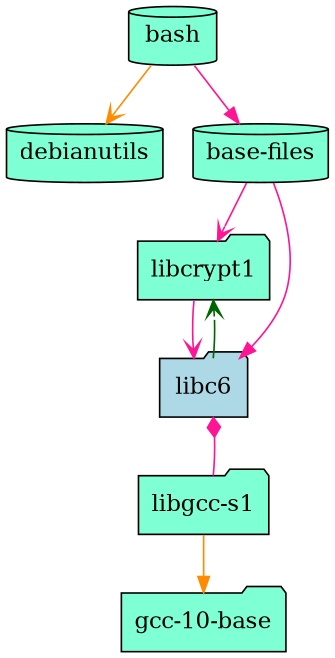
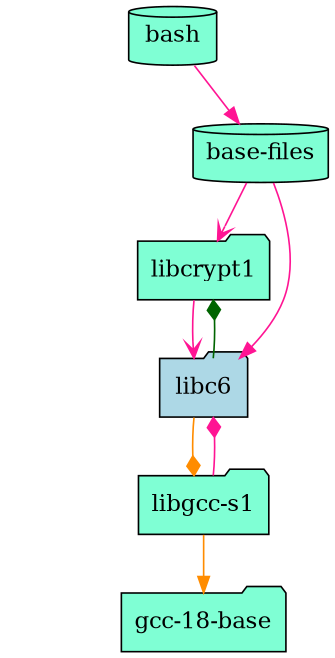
(85, 153) -> none
(214, 339) -> (214, 339)
none -> (193, 437)
(204, 622) -> (204, 622)
